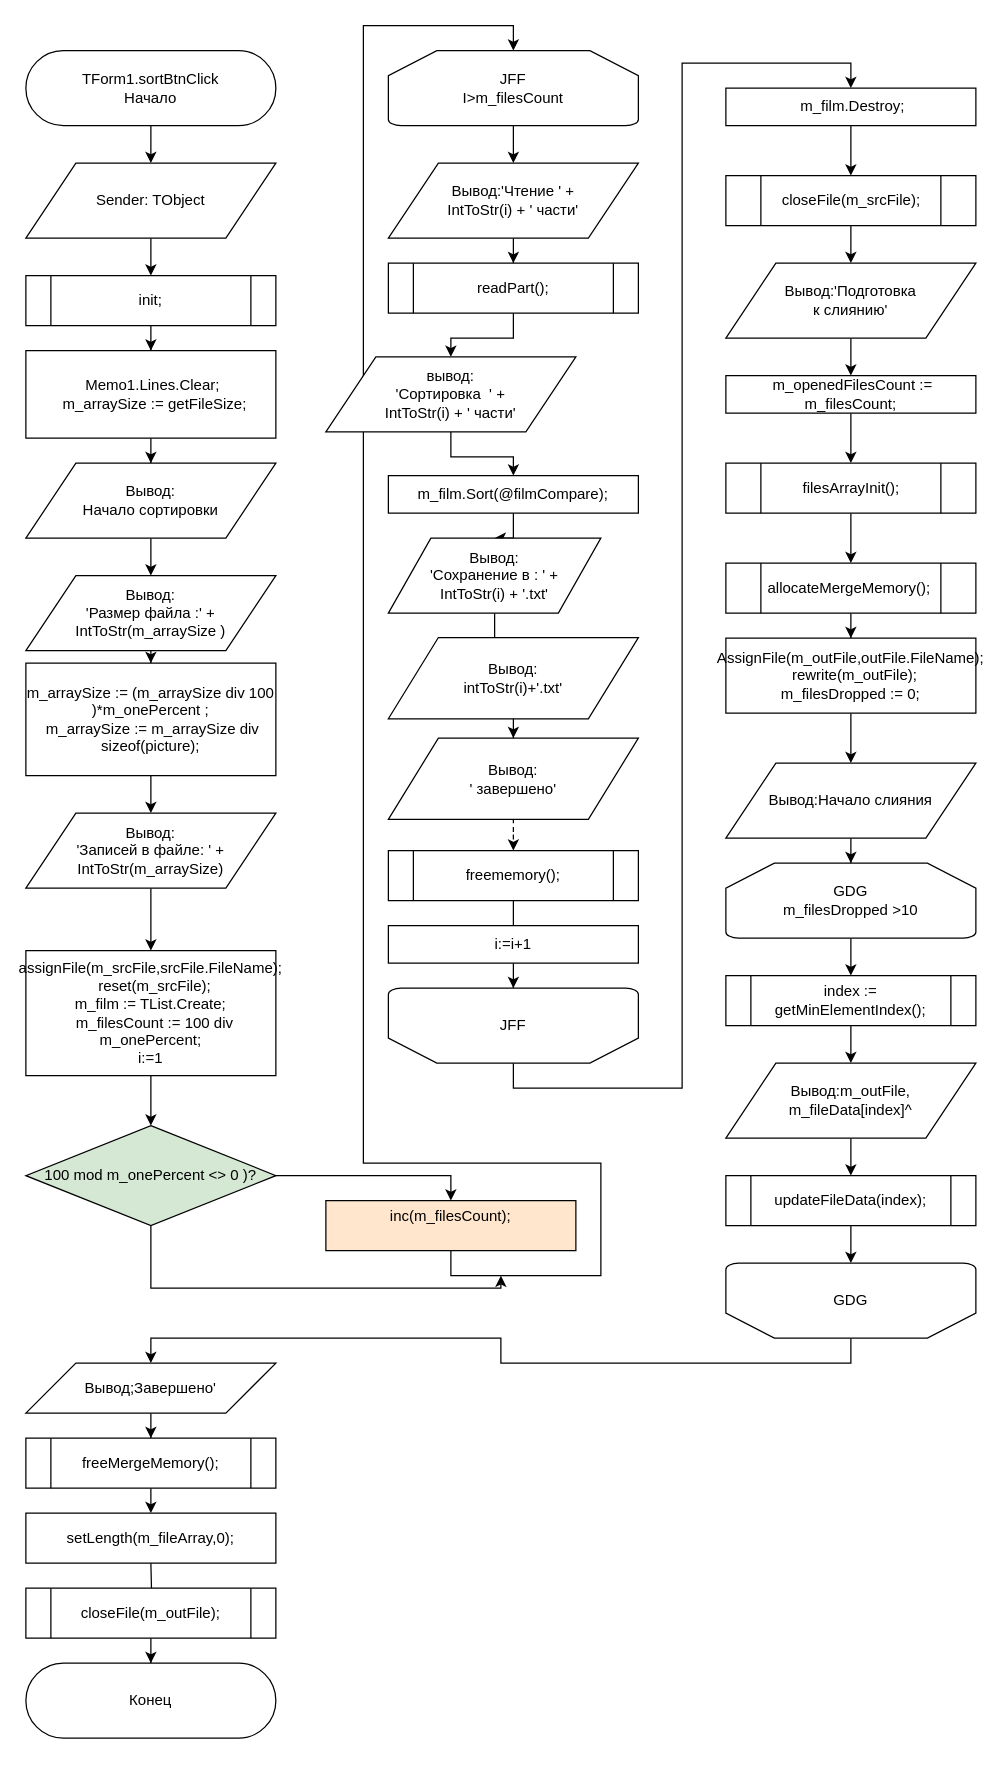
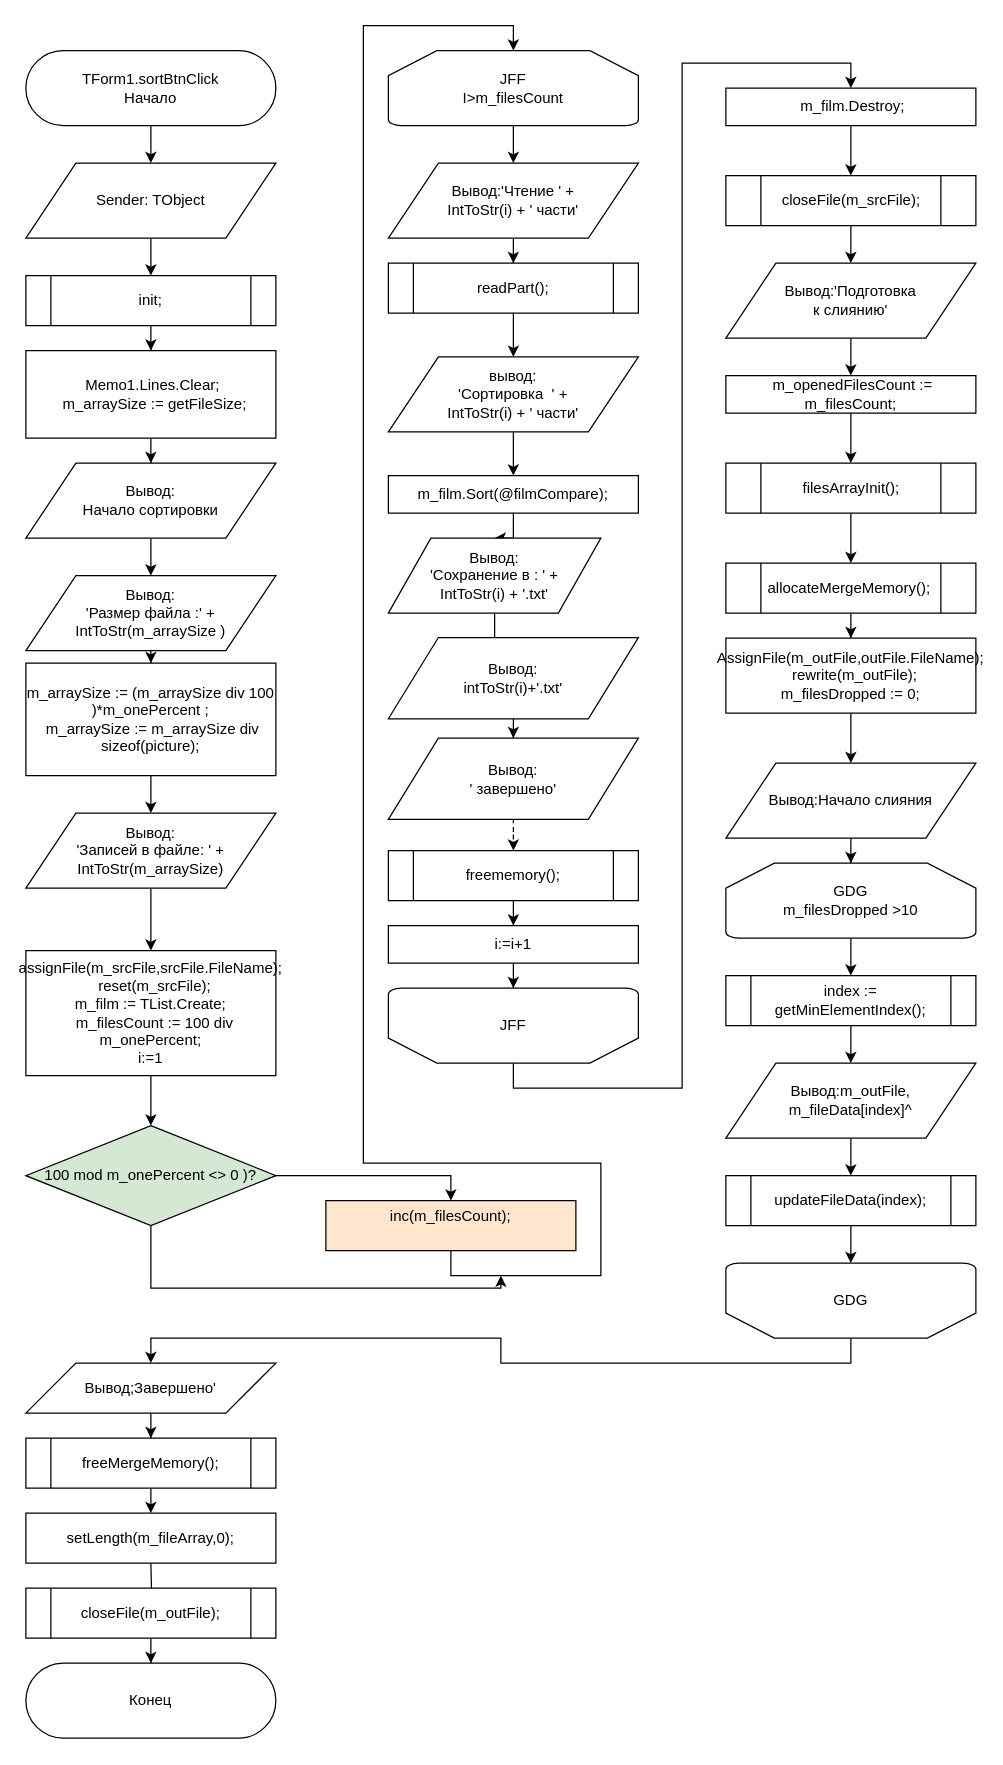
(451, 394) -> (513, 394)
(513, 919) -> (513, 916)
